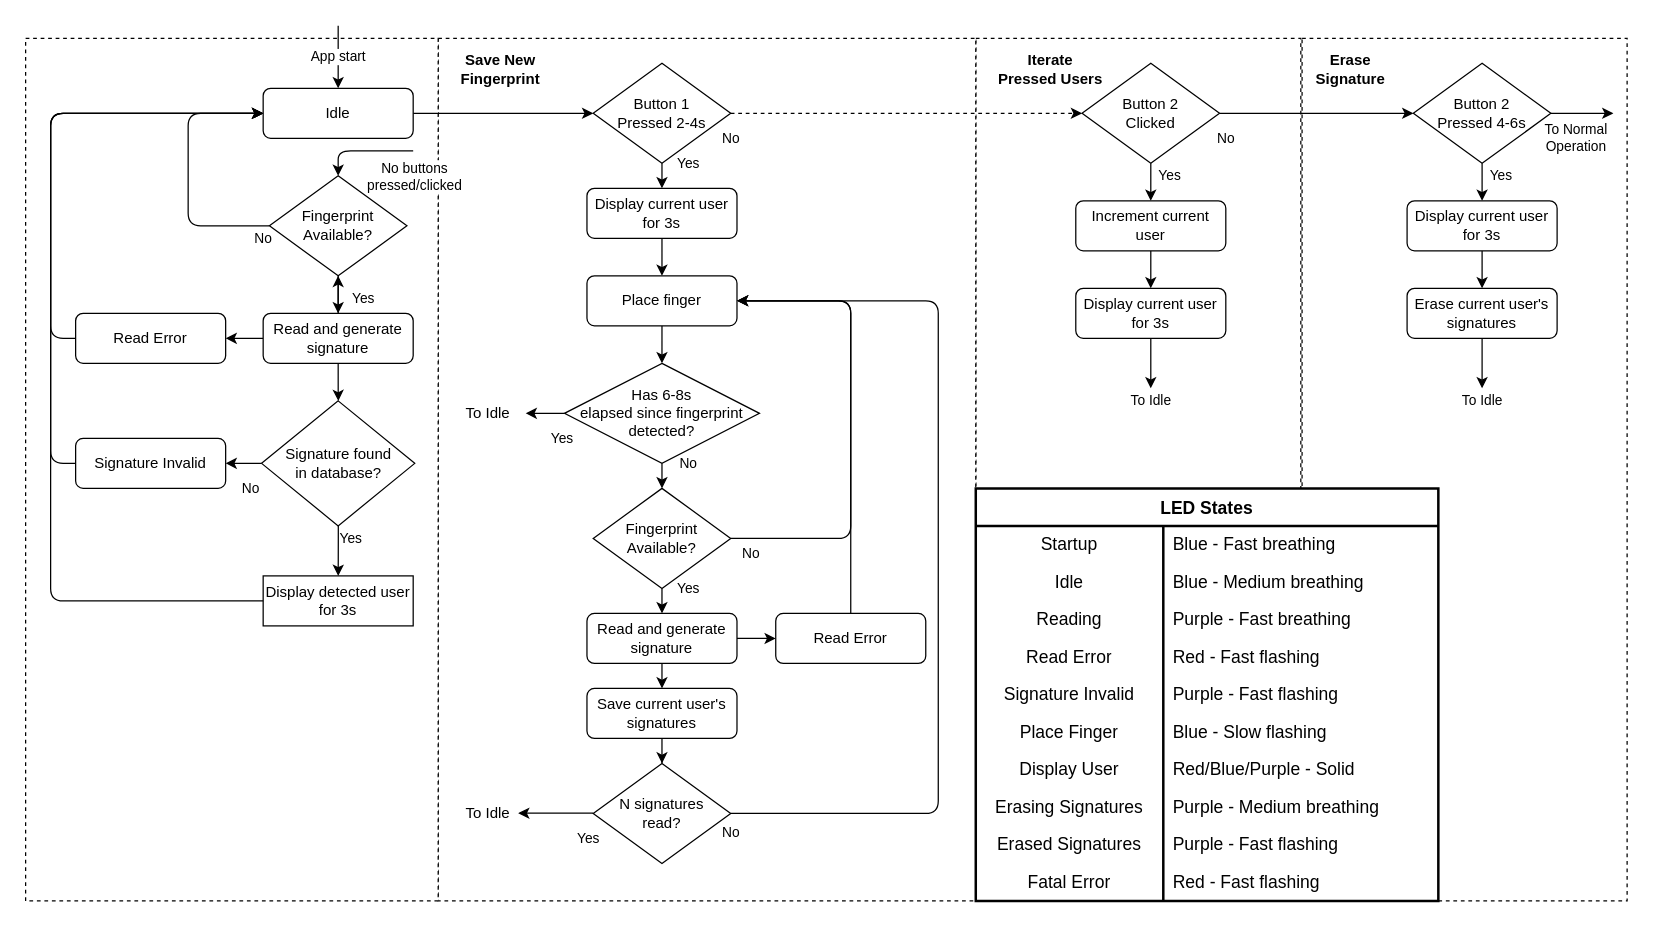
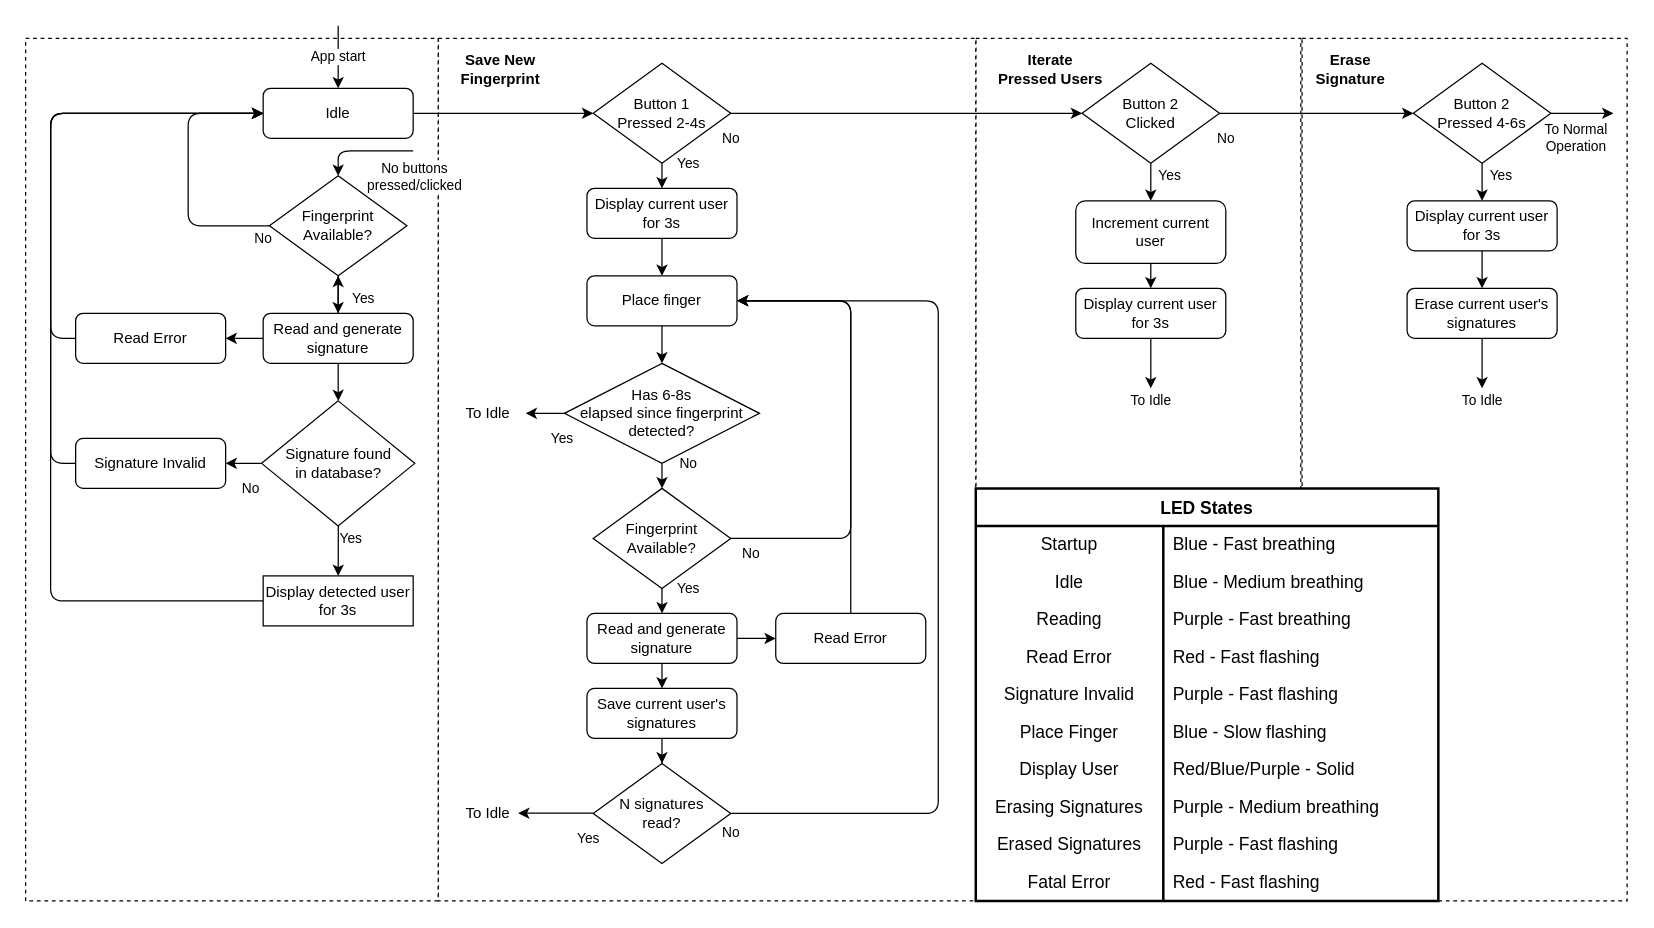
(903, 113) -> (903, 113)
(1151, 226) -> (1151, 232)
